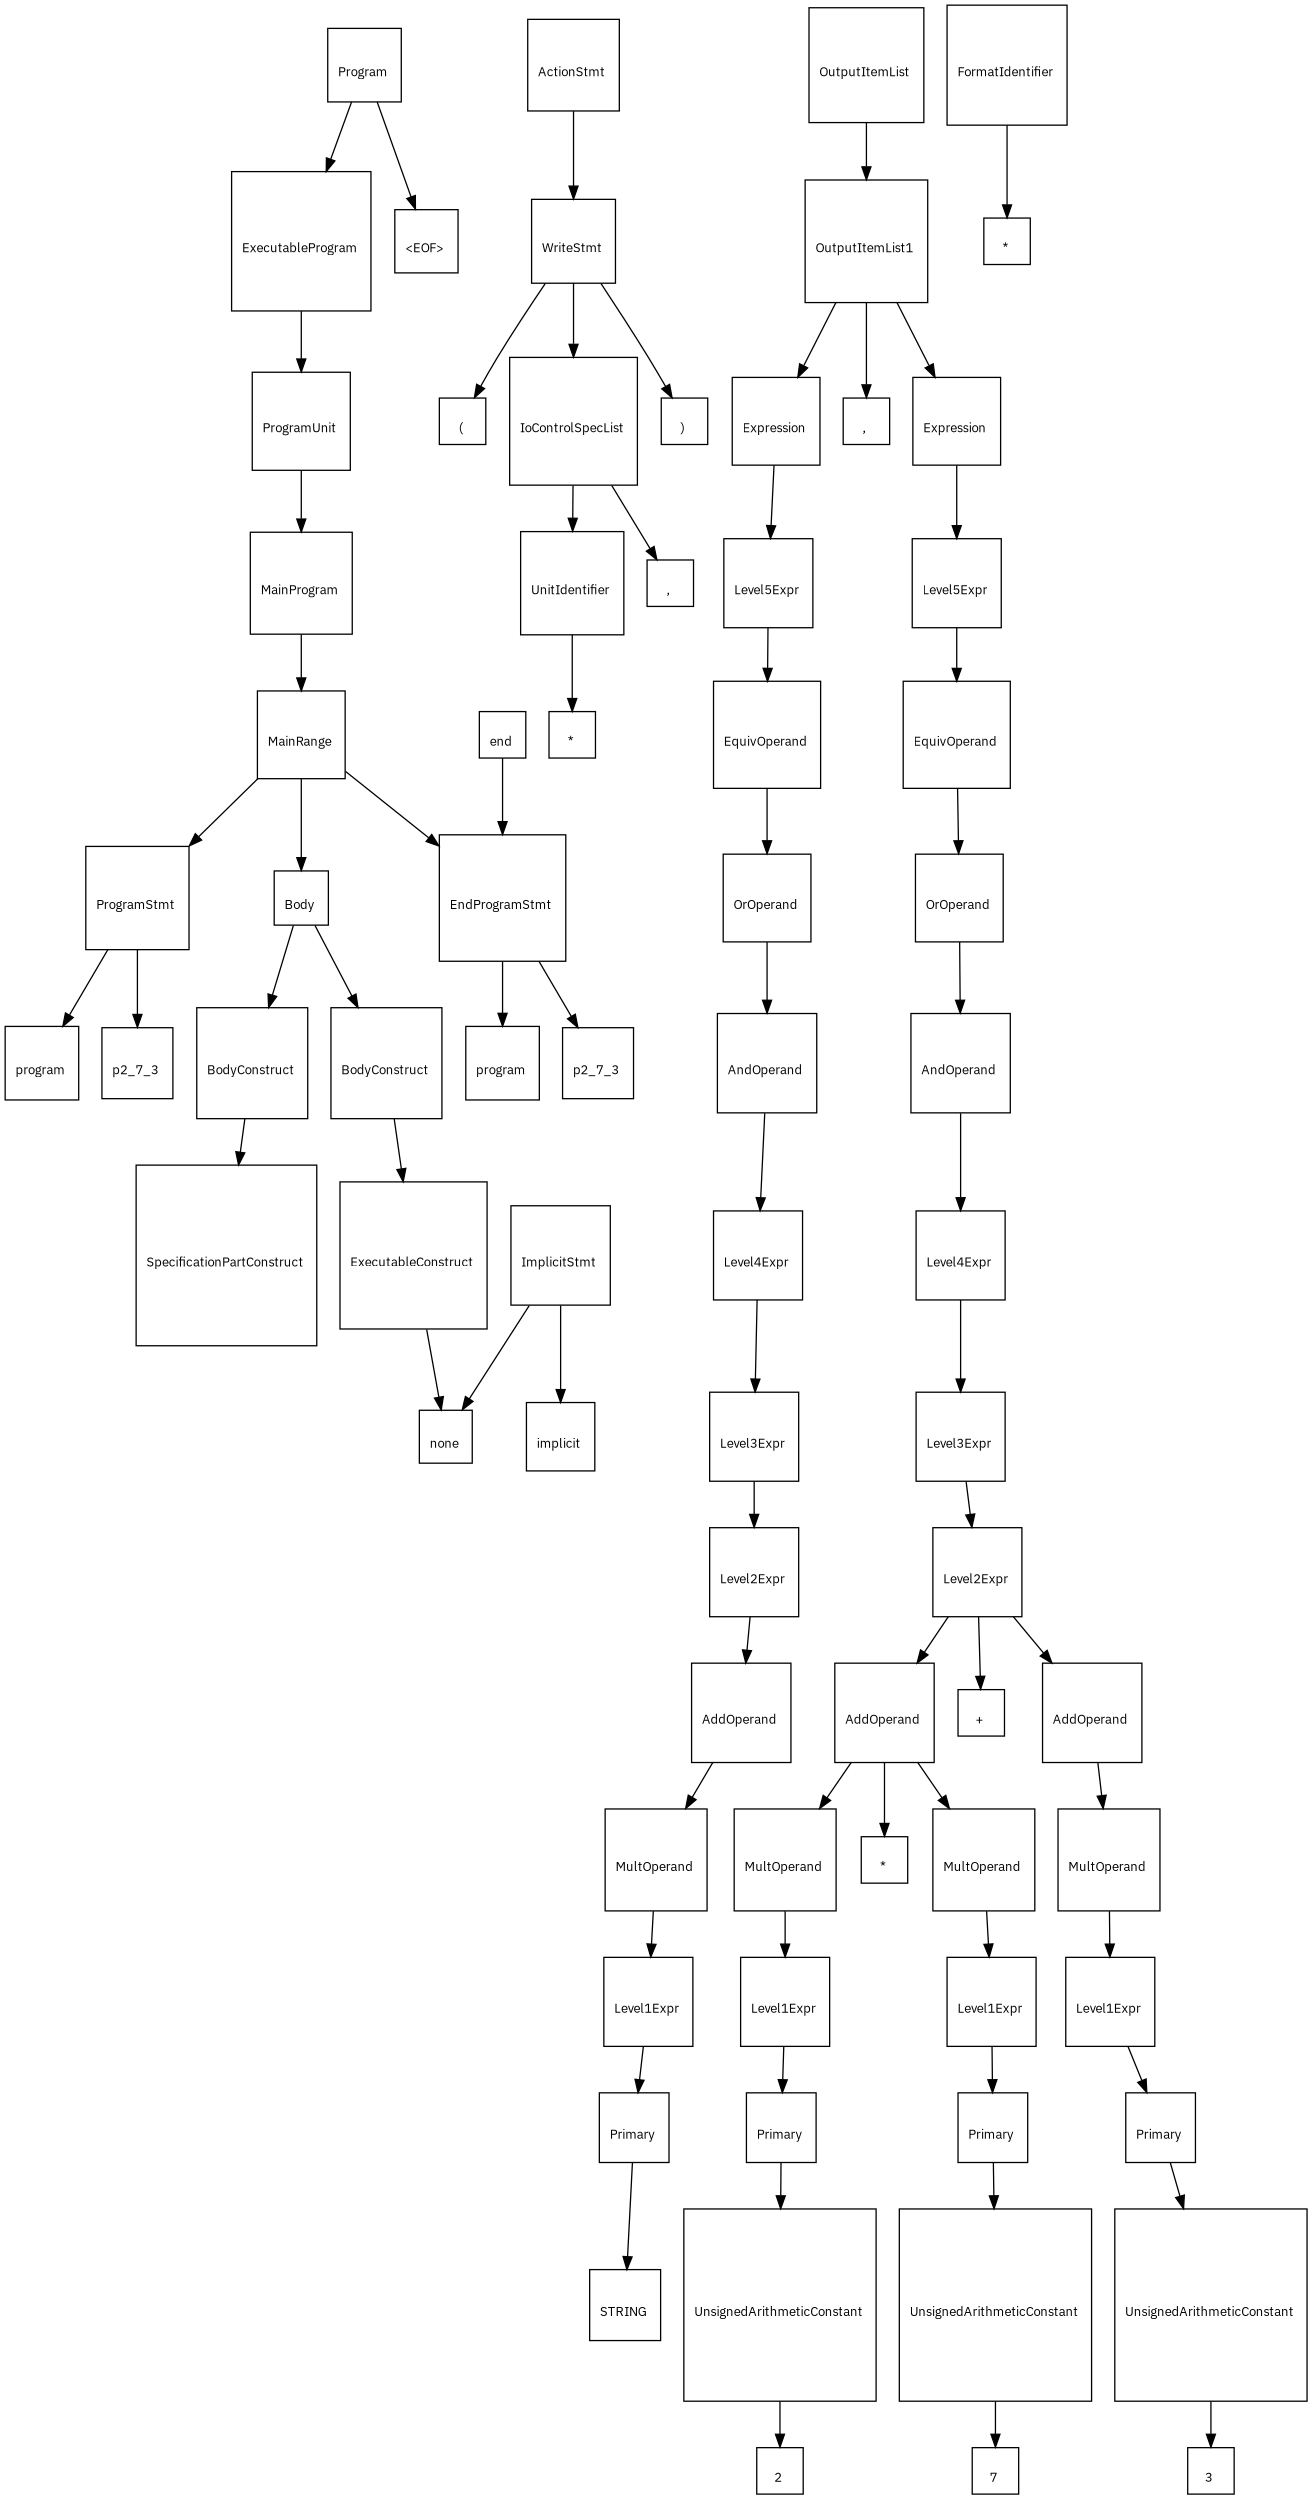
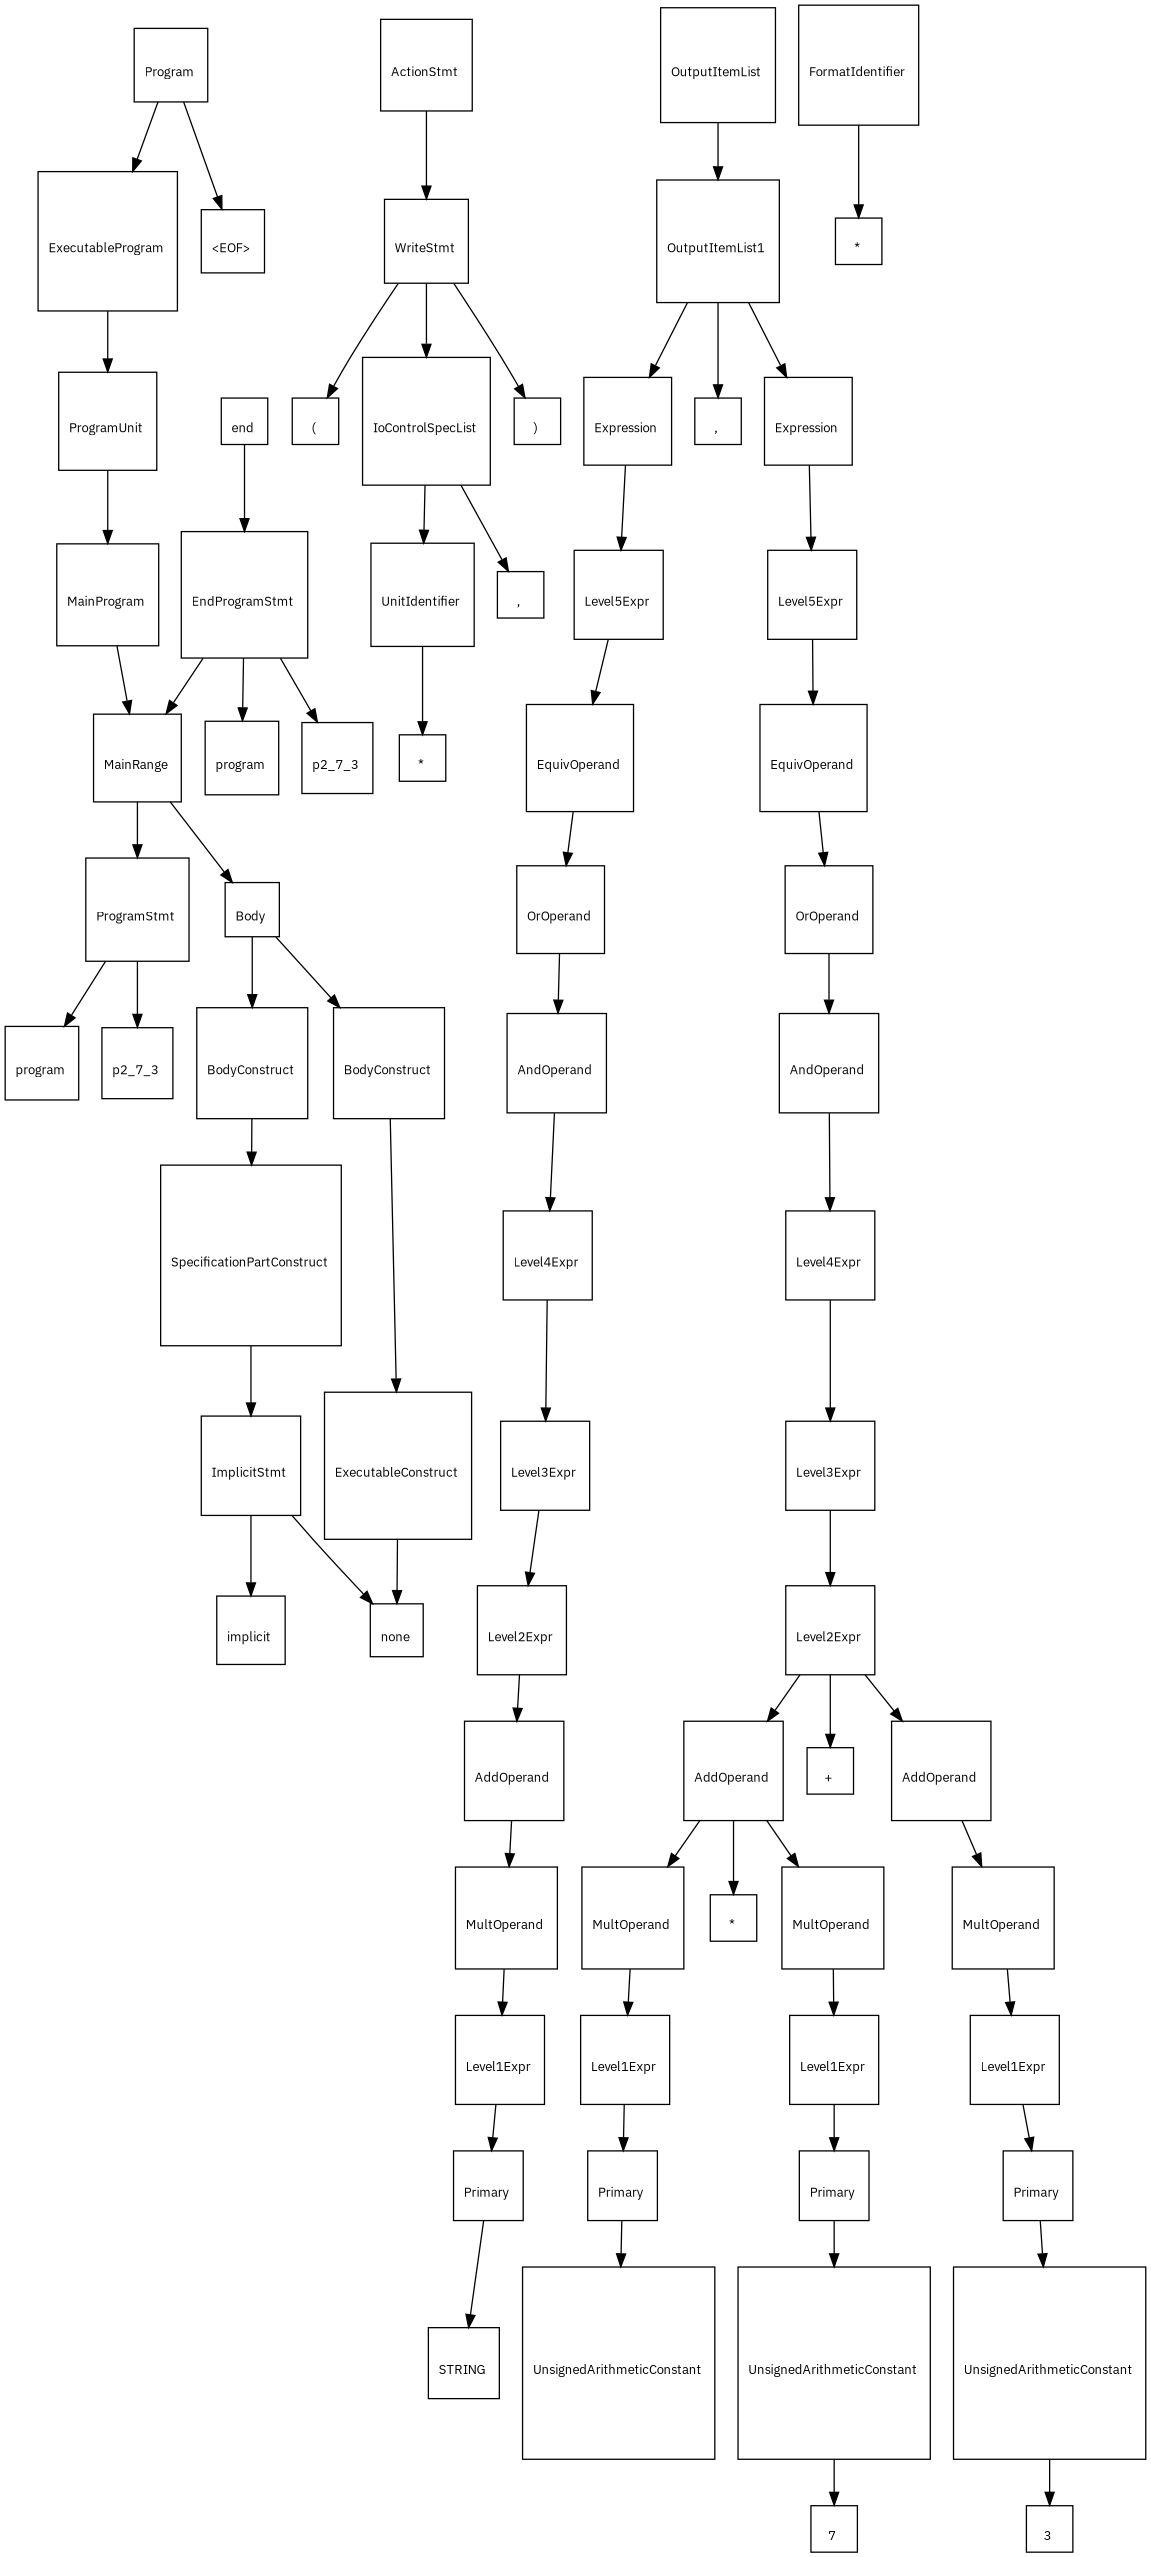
(387, 805) -> (188, 680)
none -> (251, 1374)
(780, 2471) -> none
